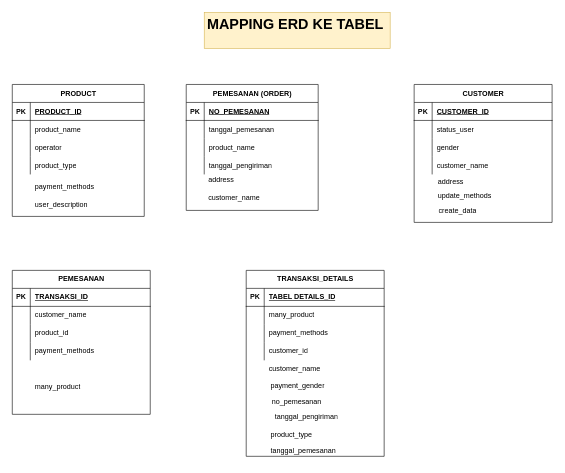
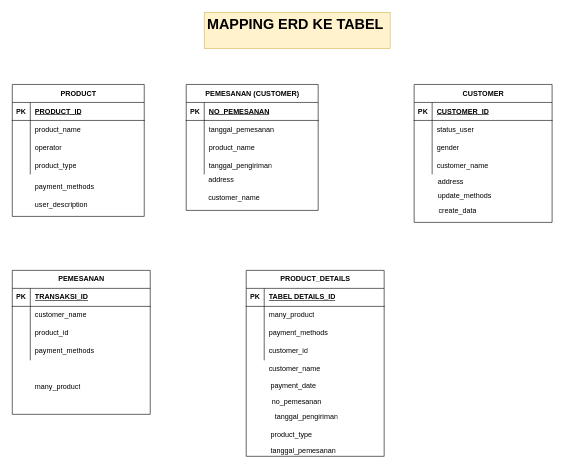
(253, 93) -> (253, 93)
(316, 279) -> (316, 279)
(299, 386) -> (295, 386)
